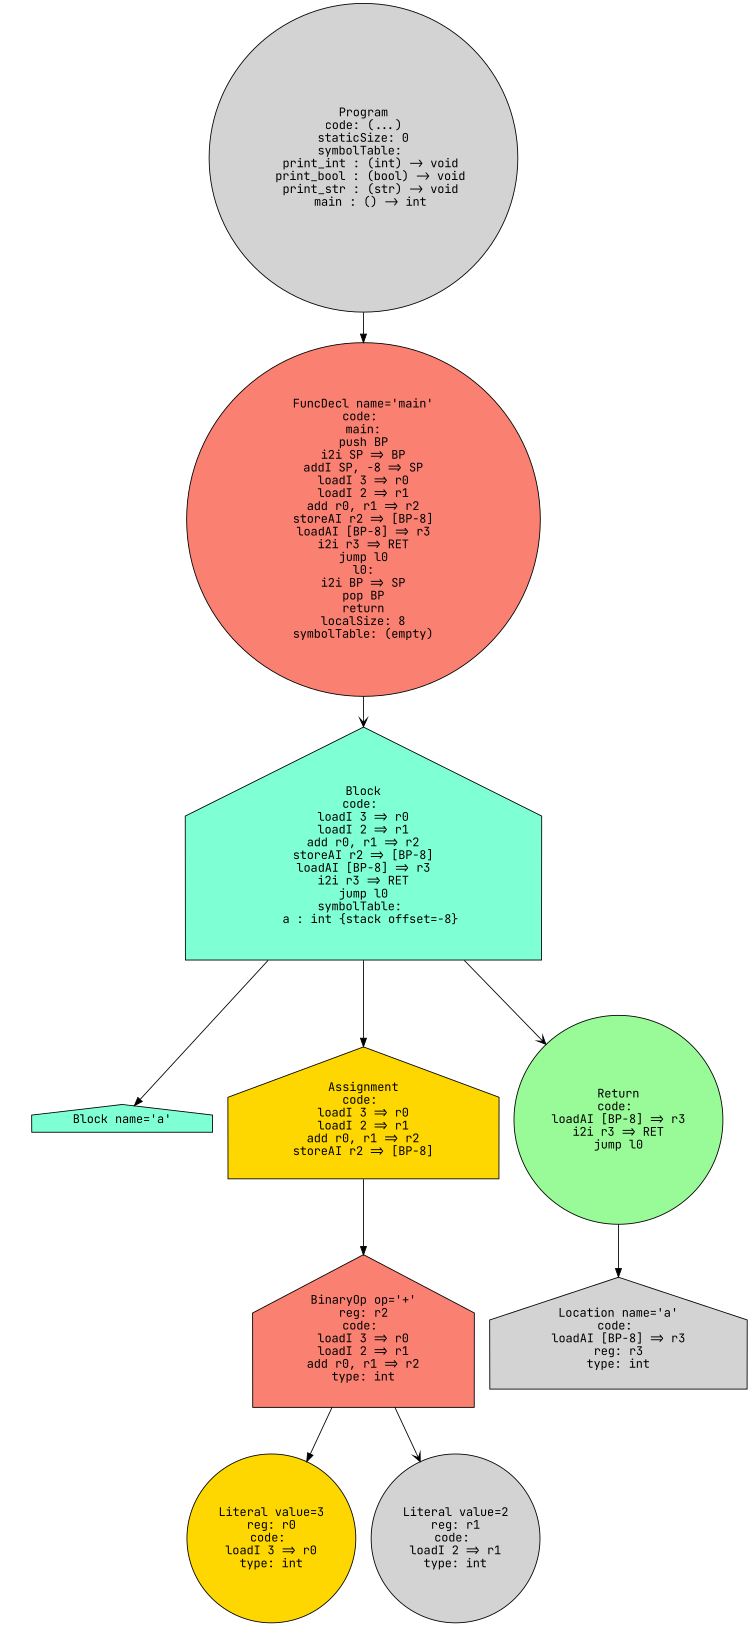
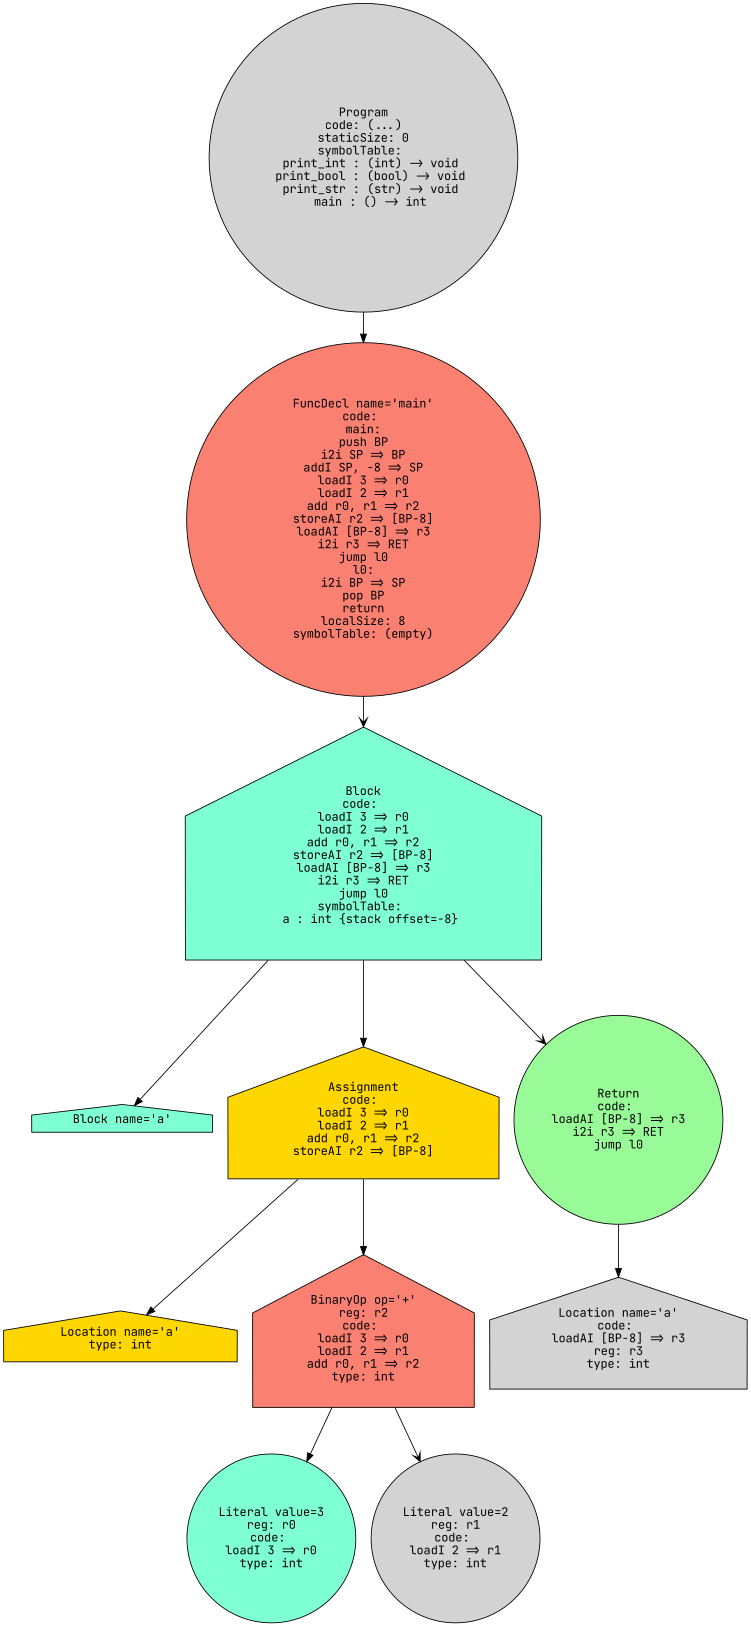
none -> (120, 1339)
(271, 1538) -> (271, 1538)
